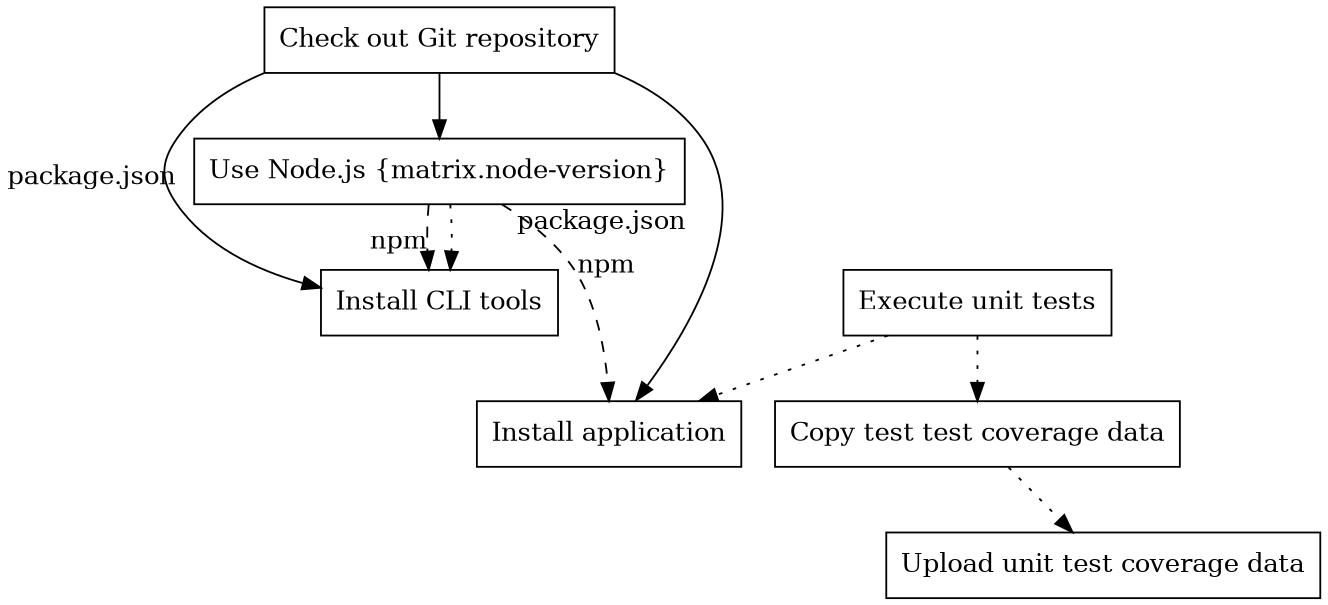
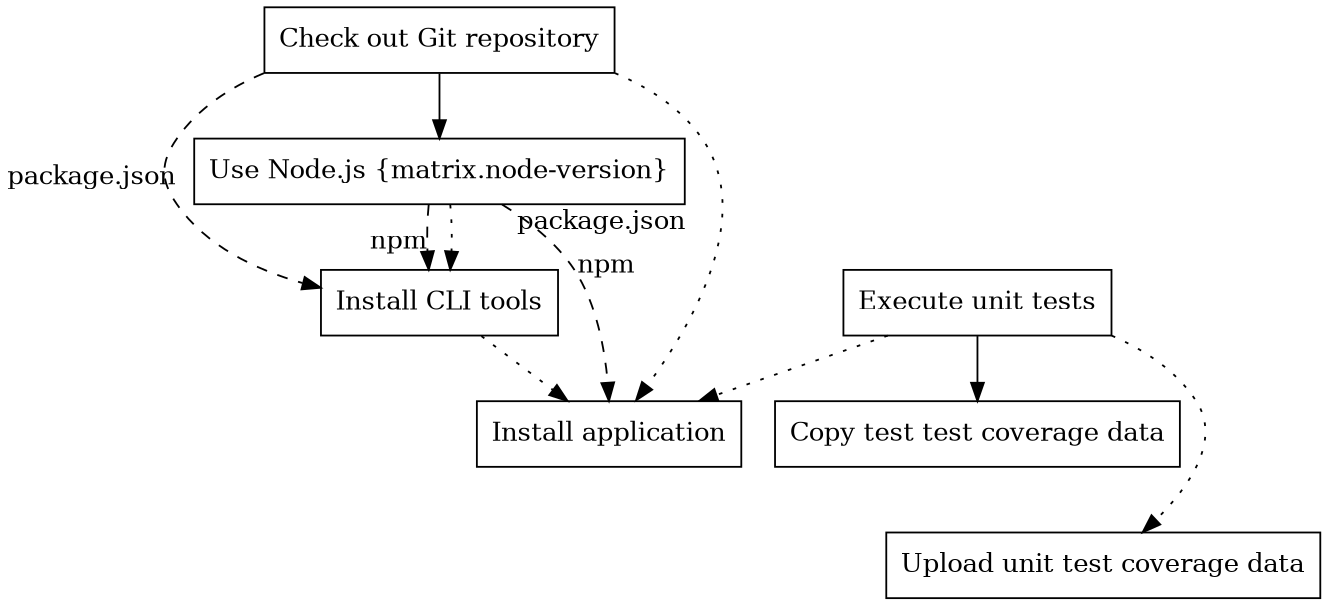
(169, 191) -> (169, 191)
(722, 214) -> (722, 214)
(977, 359) -> (977, 359)
none -> (517, 363)
(1034, 493) -> (1202, 413)
